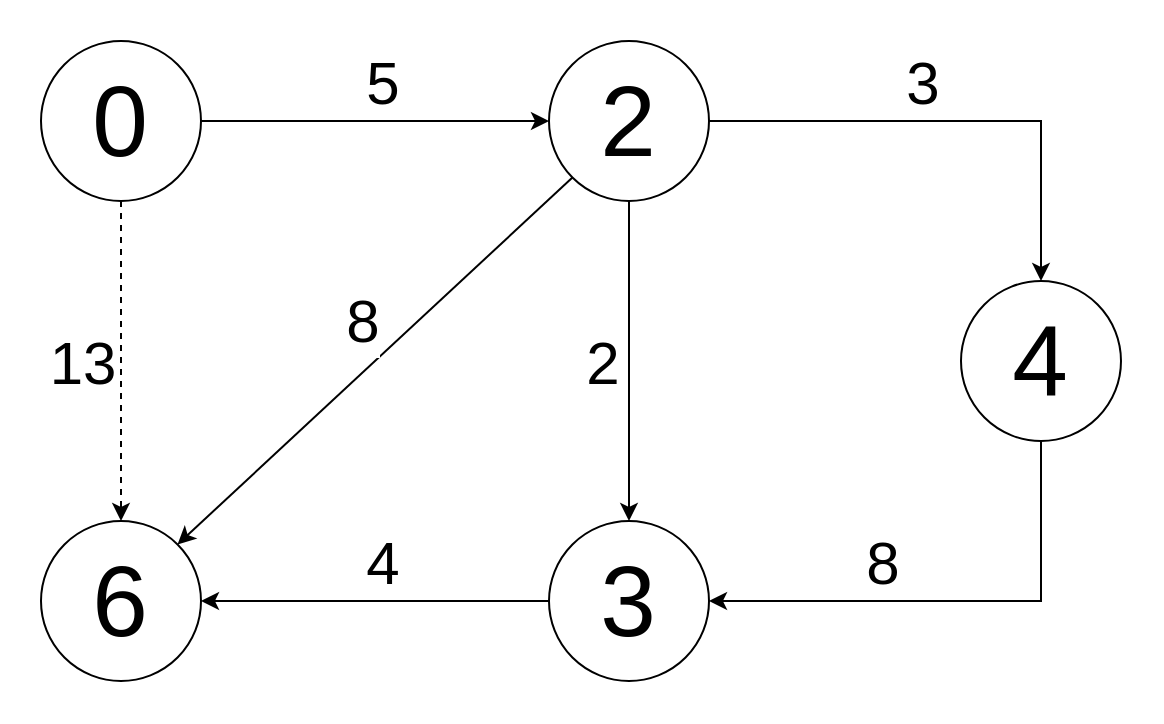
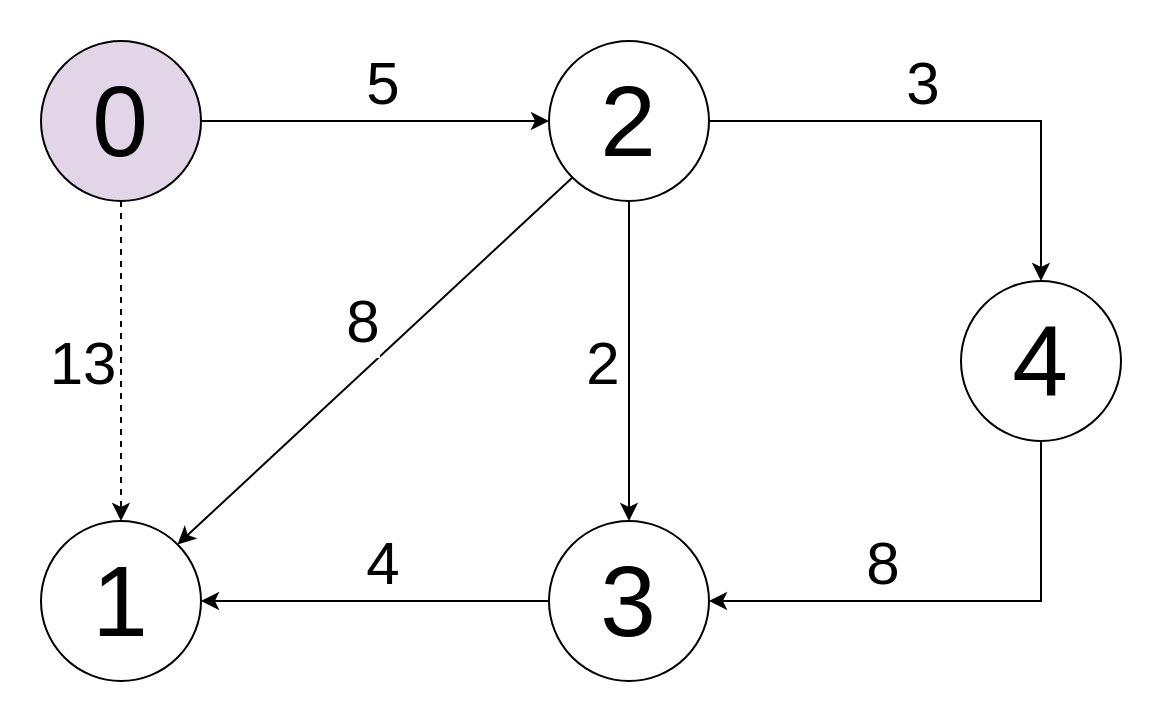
(121, 121) -> (121, 121)
(121, 601) -> (121, 601)
